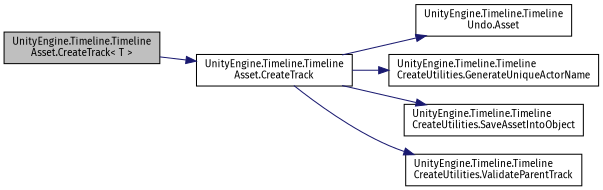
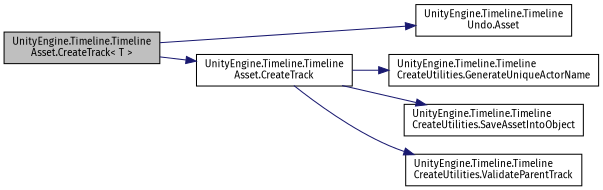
(379, 46) -> (283, 34)
